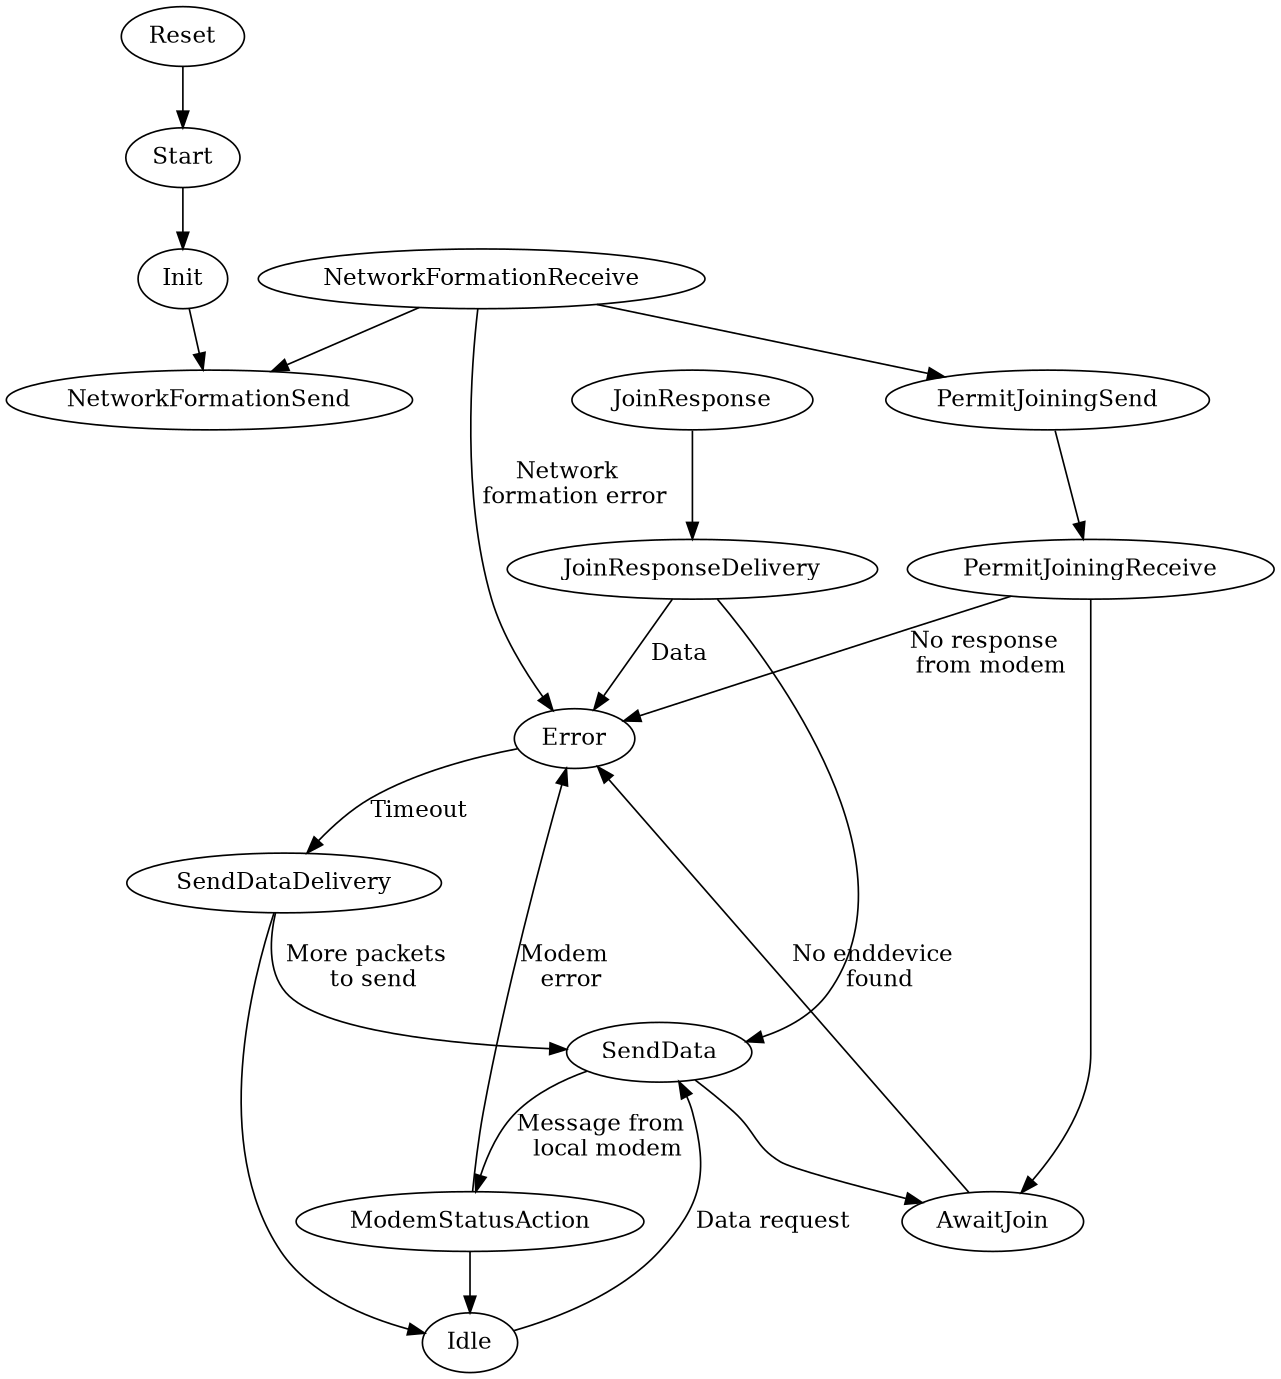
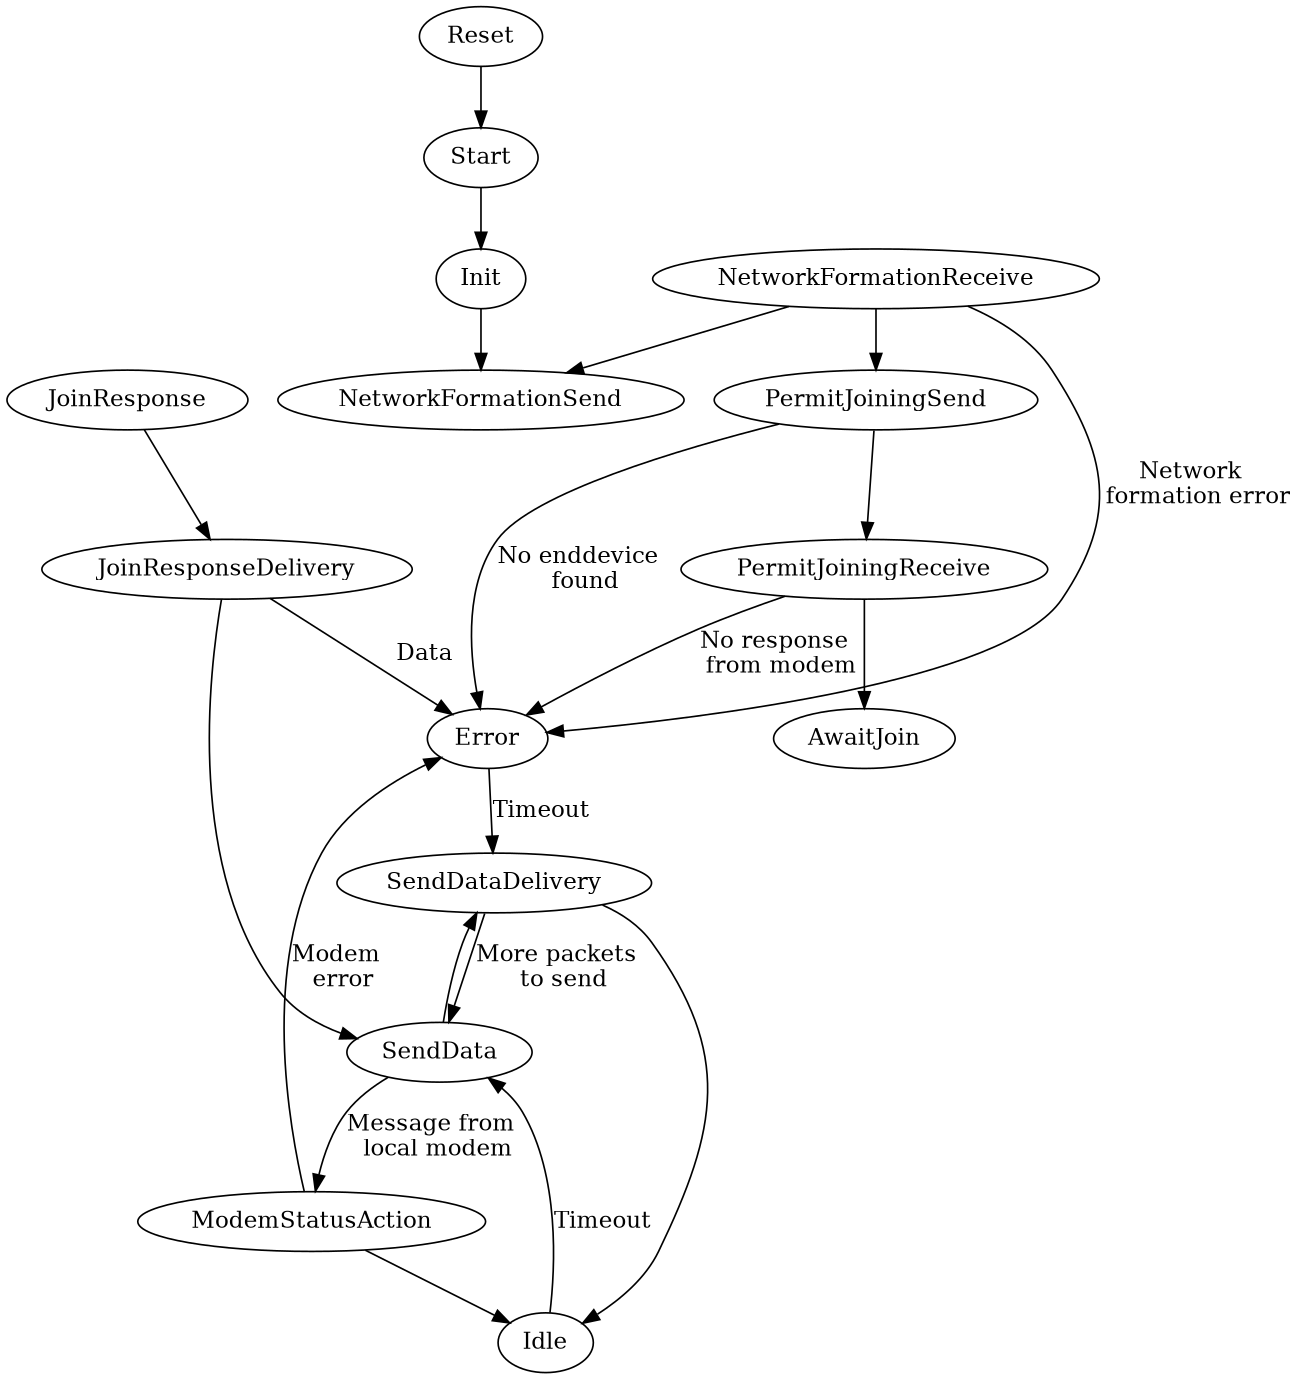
(789, 986) -> (558, 497)
(786, 1164) -> (453, 974)
(774, 1222) -> (603, 1222)
